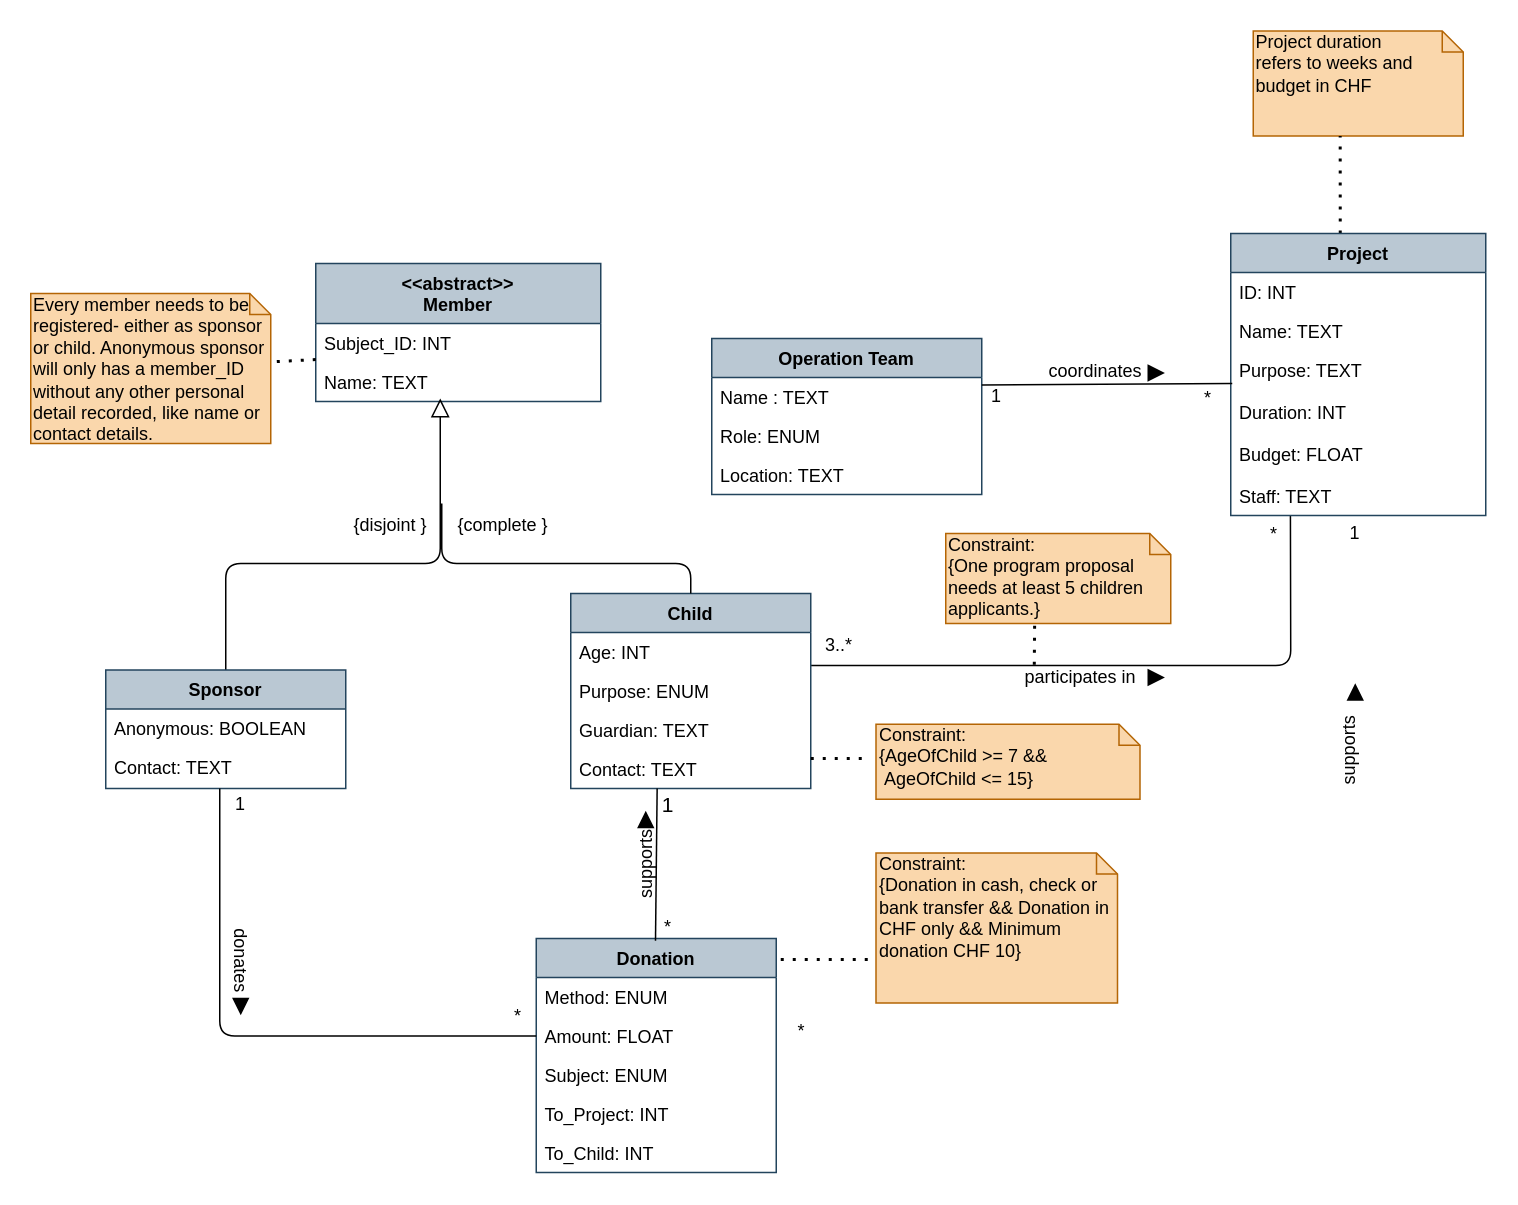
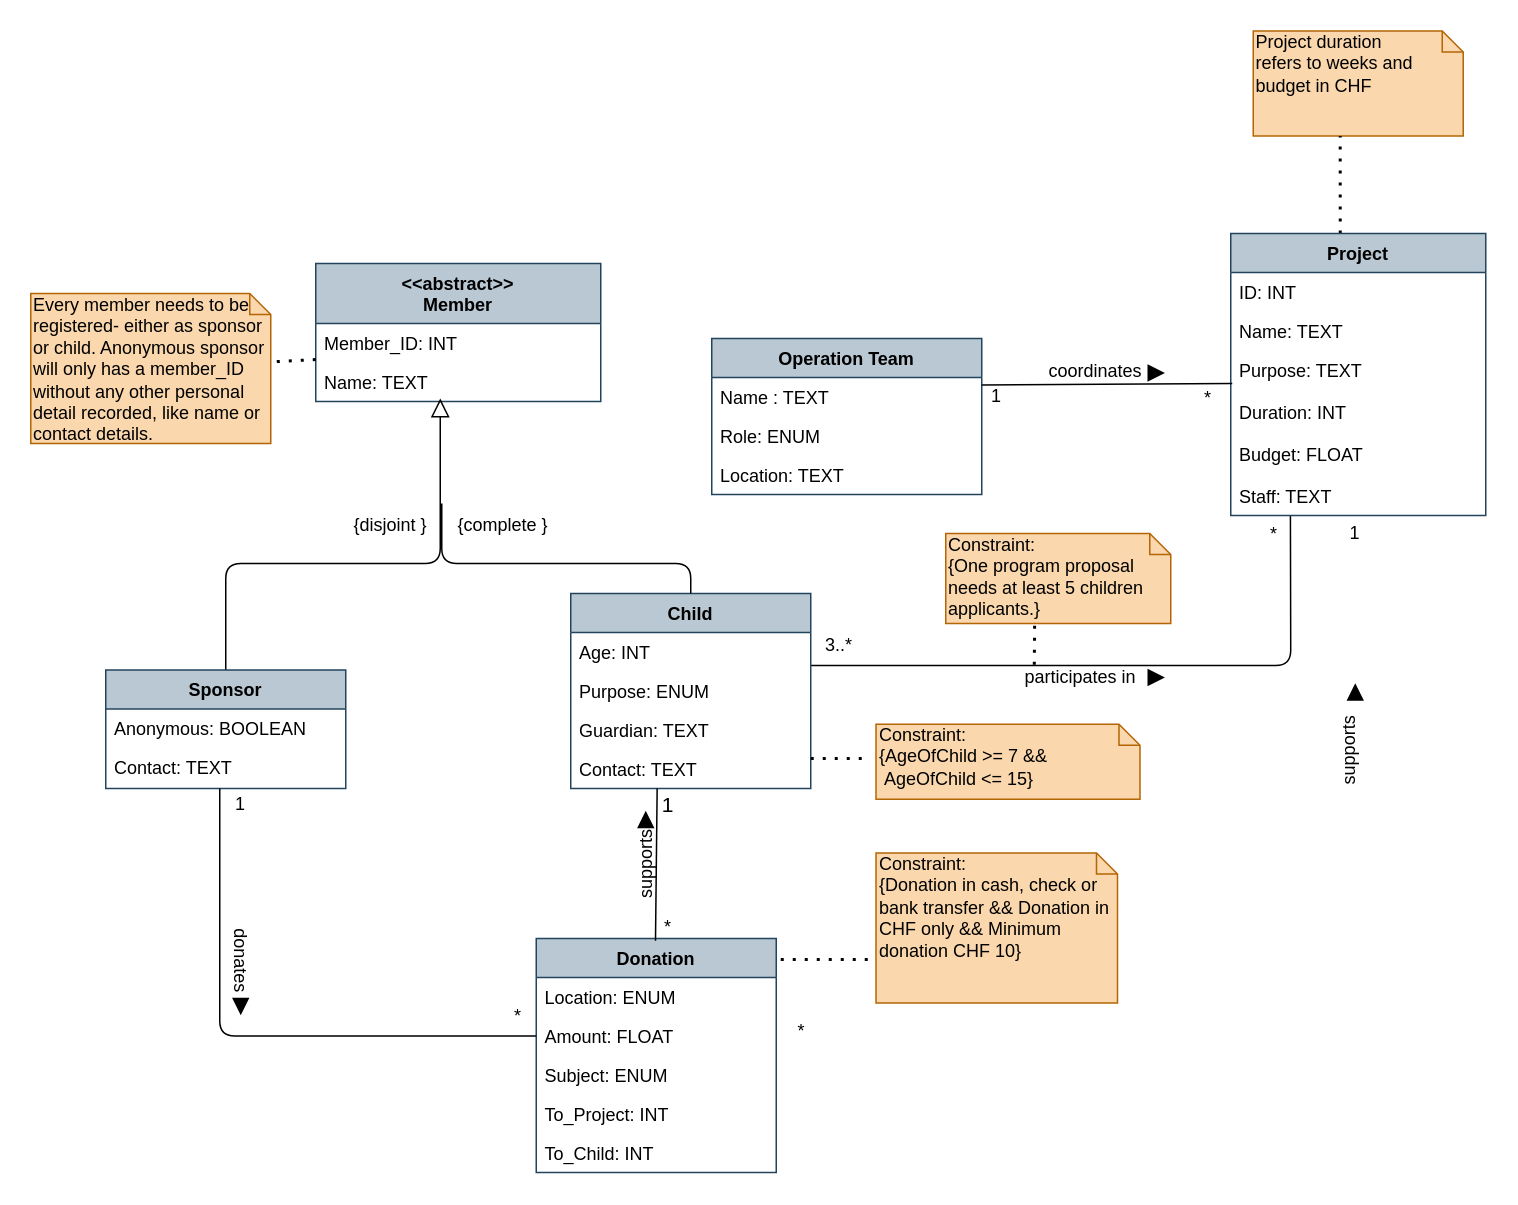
(395, 344) -> (390, 344)
(600, 998) -> (608, 998)
